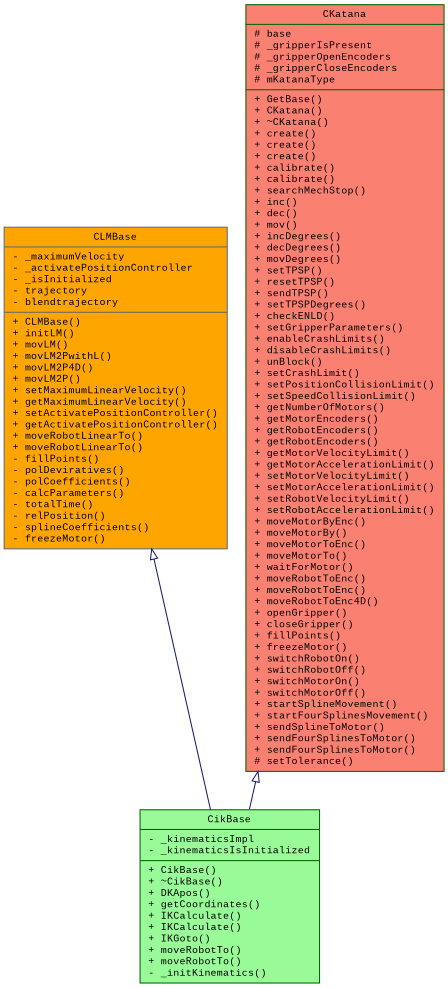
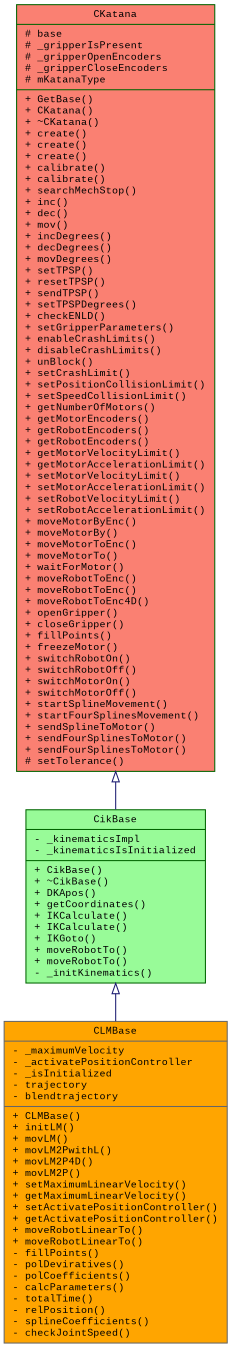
(60, 538) -> (72, 1333)
(182, 684) -> (116, 1008)
